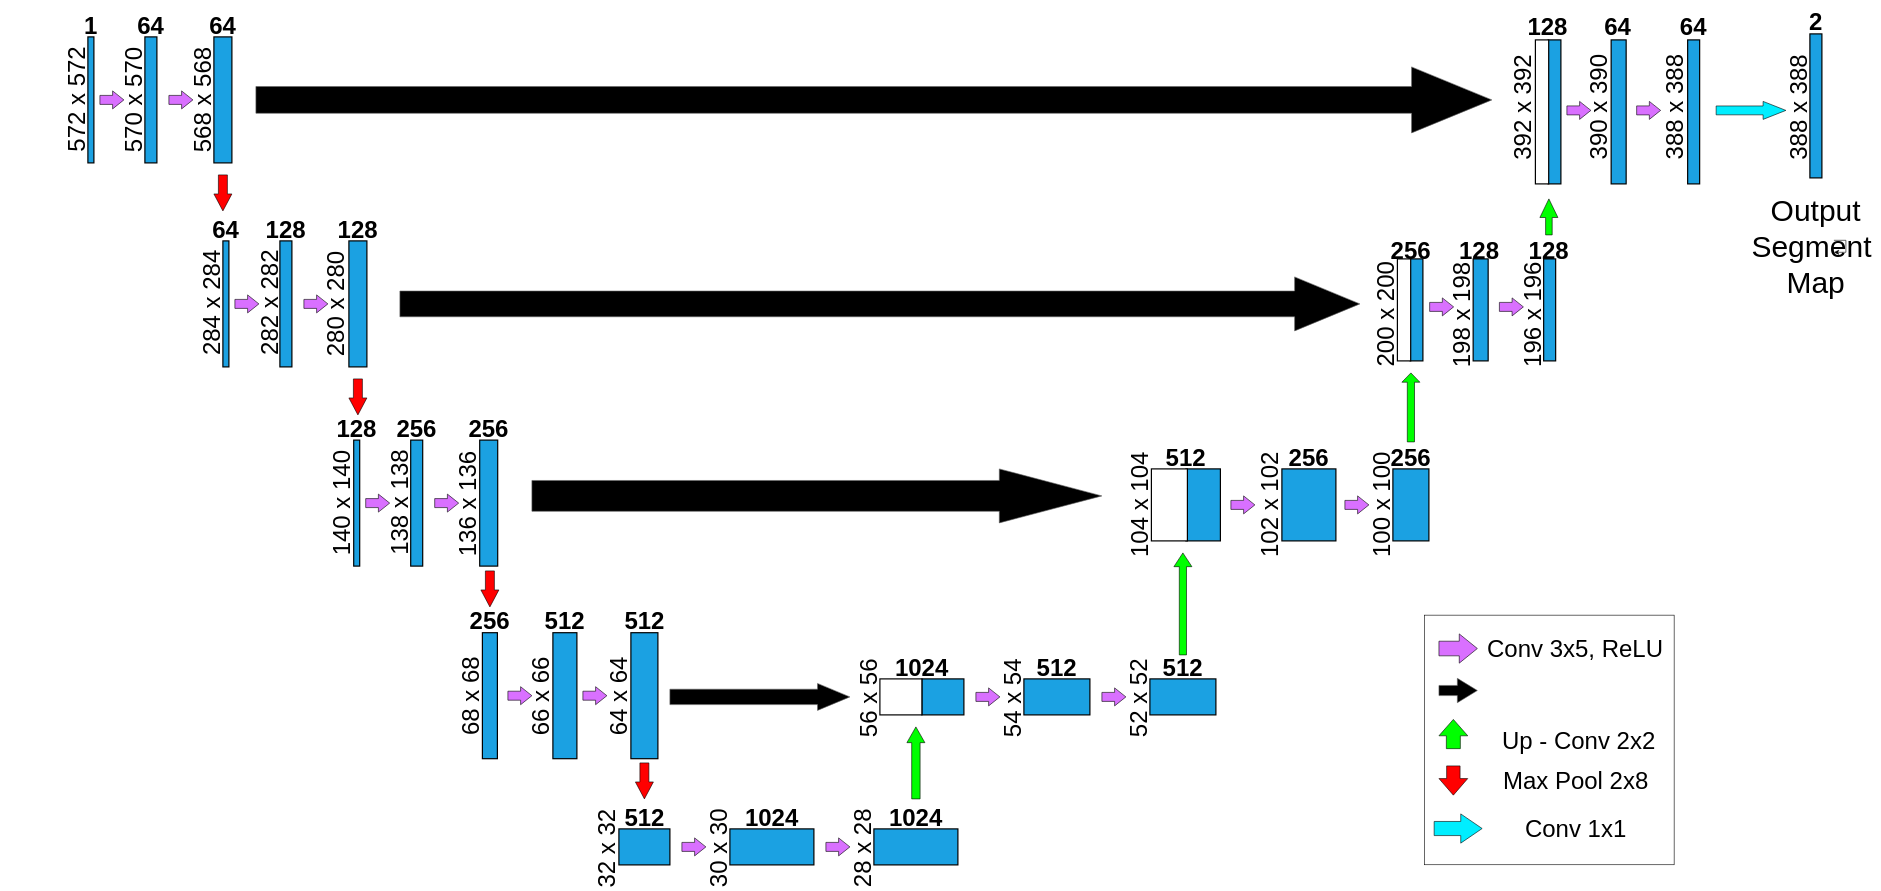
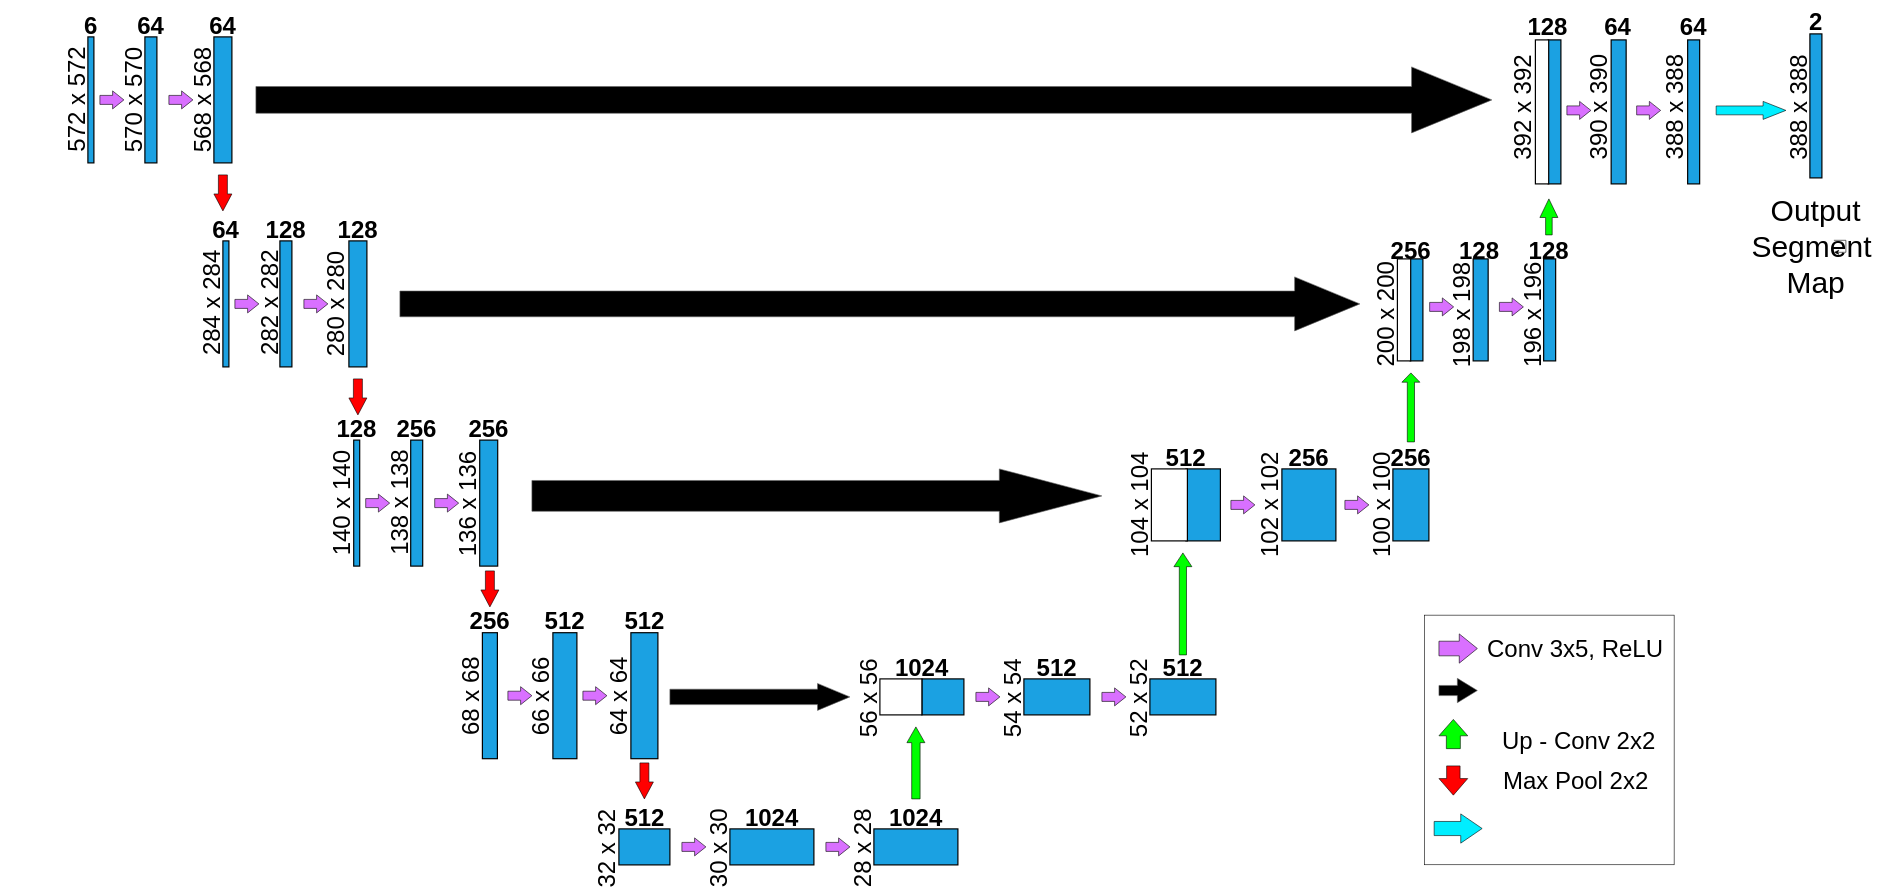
(91, 25) -> (91, 25)
(1576, 780) -> (1576, 780)
(1576, 829) -> none
